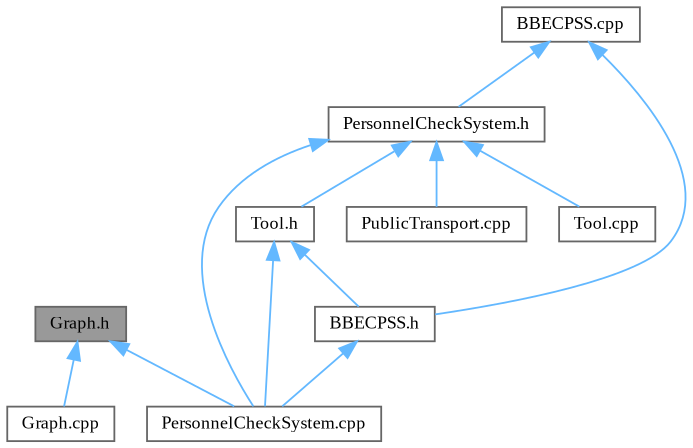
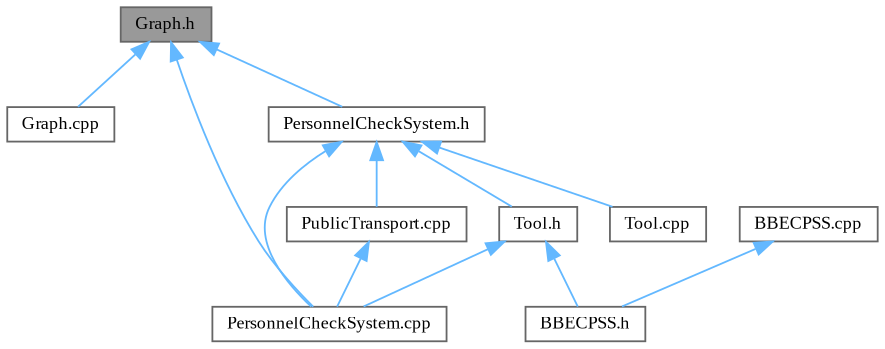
(497, 80) -> (279, 78)
(313, 380) -> (349, 283)
